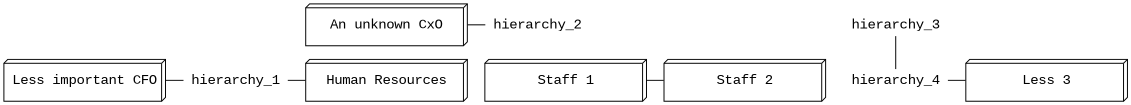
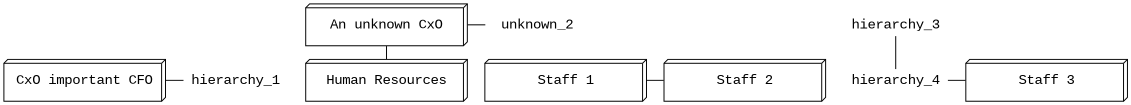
(537, 25) -> (537, 25)
(85, 80) -> (85, 80)
(297, 80) -> (387, 53)
(1047, 80) -> (1047, 80)
